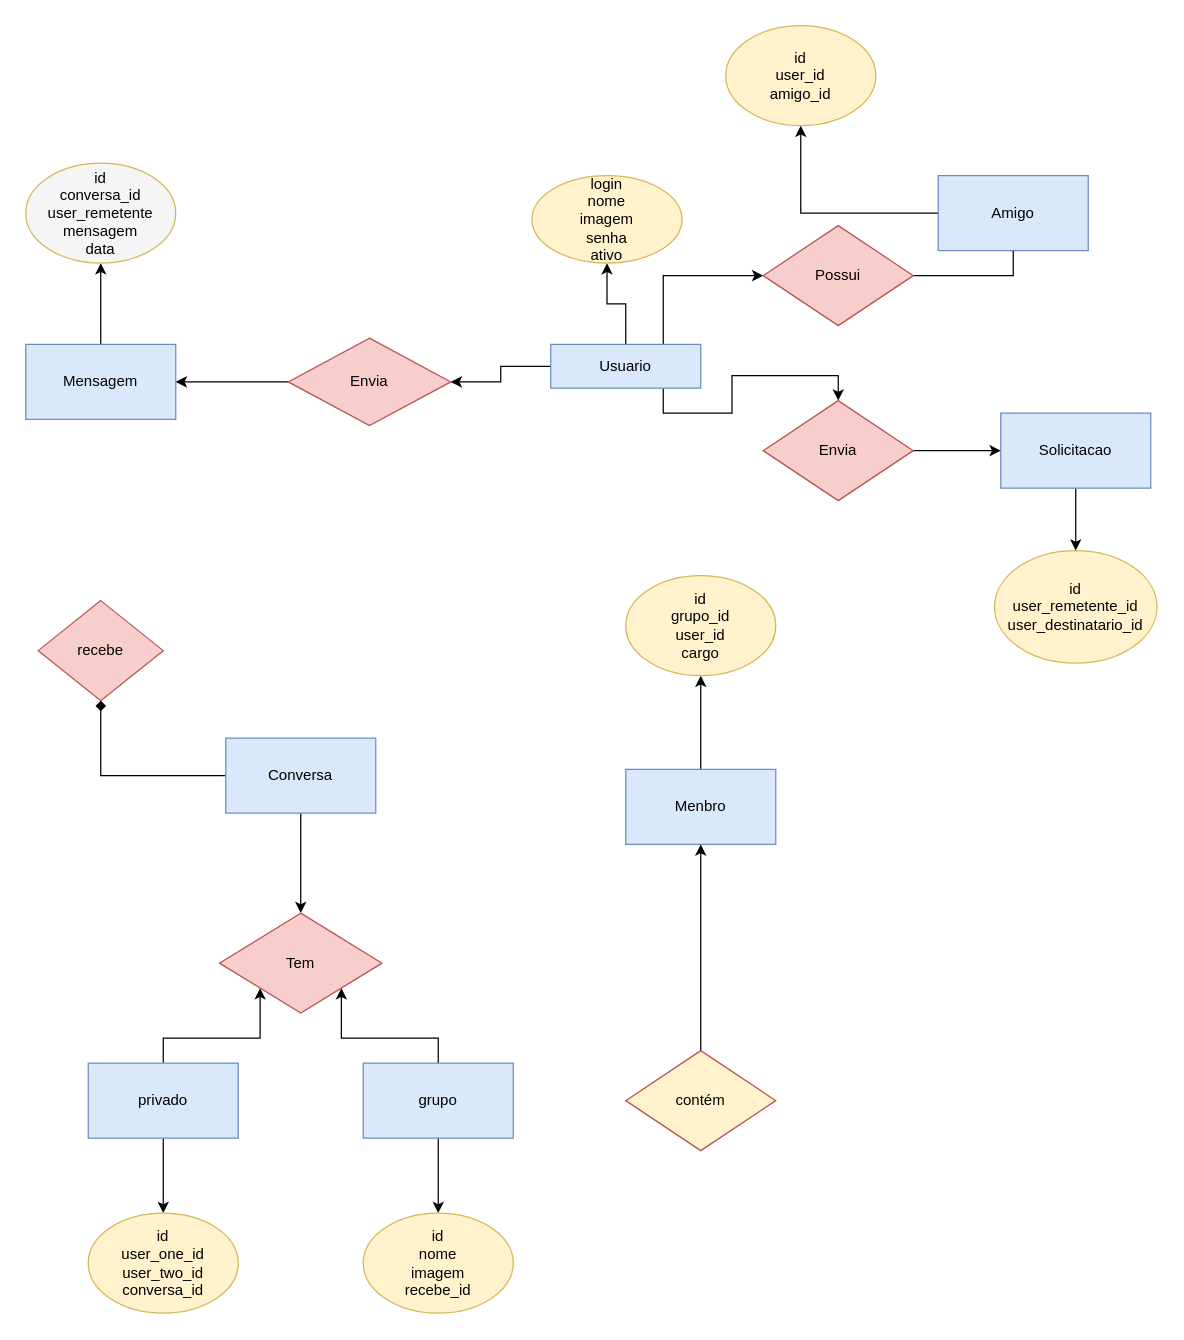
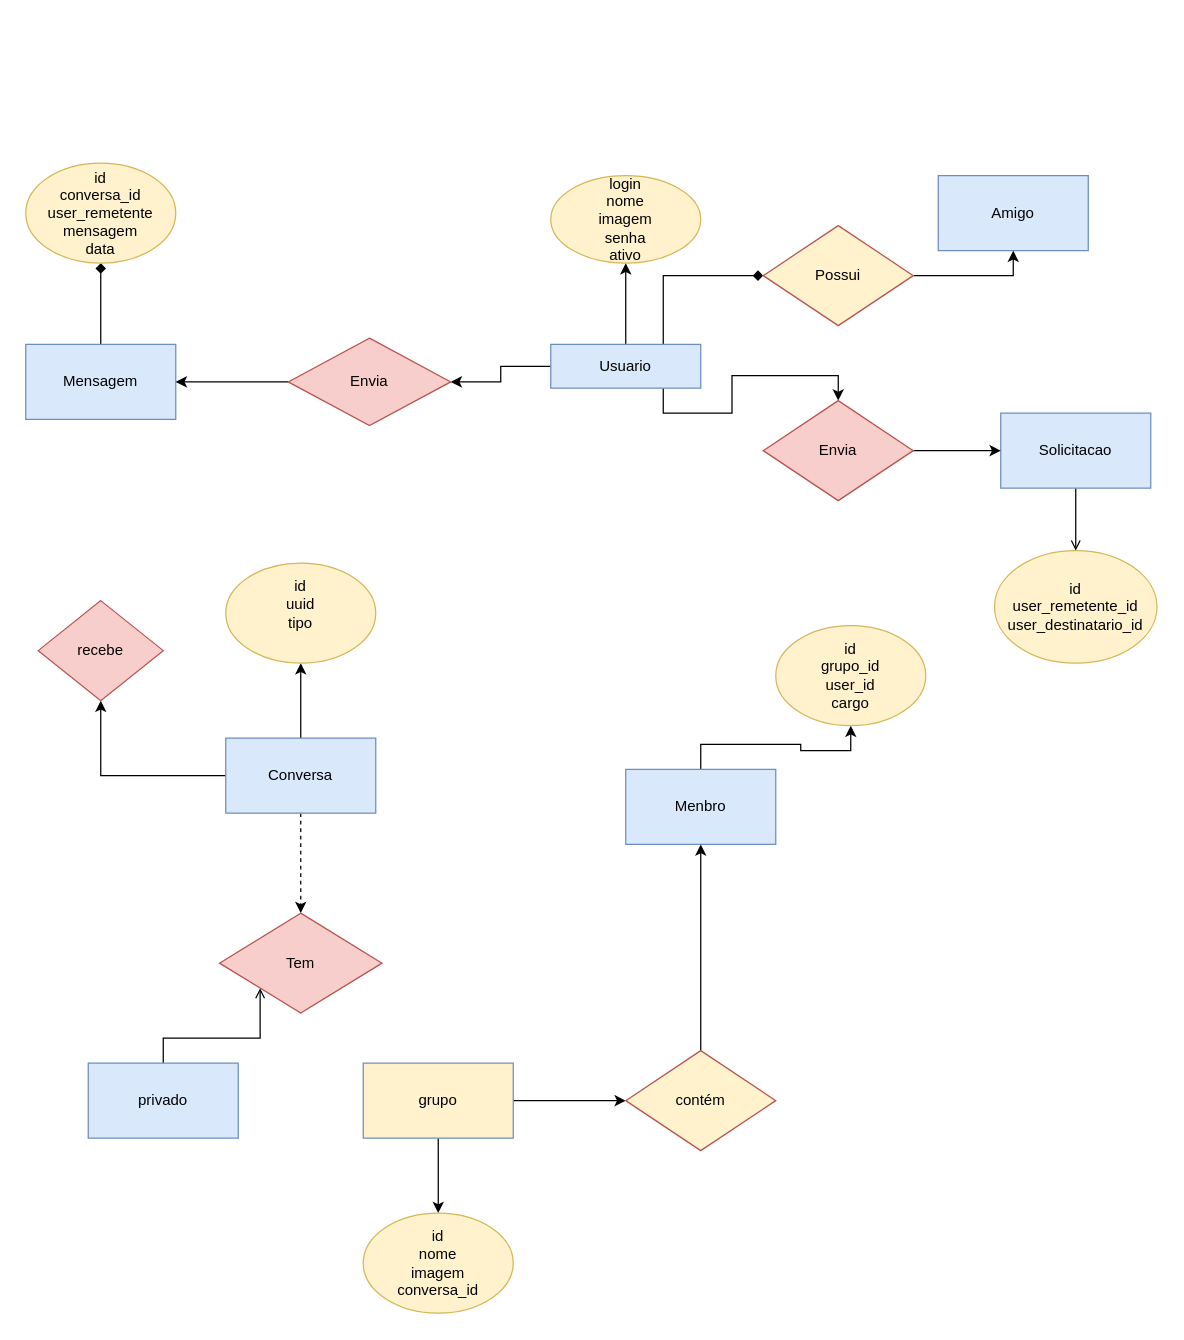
(801, 76) -> none
(101, 213) -> (101, 213)
(830, 213) -> none
(607, 219) -> (626, 219)
(1013, 257) -> (1013, 261)
(101, 273) -> (101, 274)
(753, 276) -> (752, 276)
(838, 276) -> (838, 276)
(1076, 540) -> (1076, 542)
none -> (301, 613)
(701, 626) -> (851, 676)
none -> (301, 705)
(101, 711) -> (101, 711)
(301, 859) -> (301, 859)
(260, 998) -> (260, 996)
(382, 1038) -> none
(438, 1101) -> (438, 1101)
none -> (565, 1101)
(163, 1171) -> none
(163, 1263) -> none
(438, 1263) -> (438, 1263)
